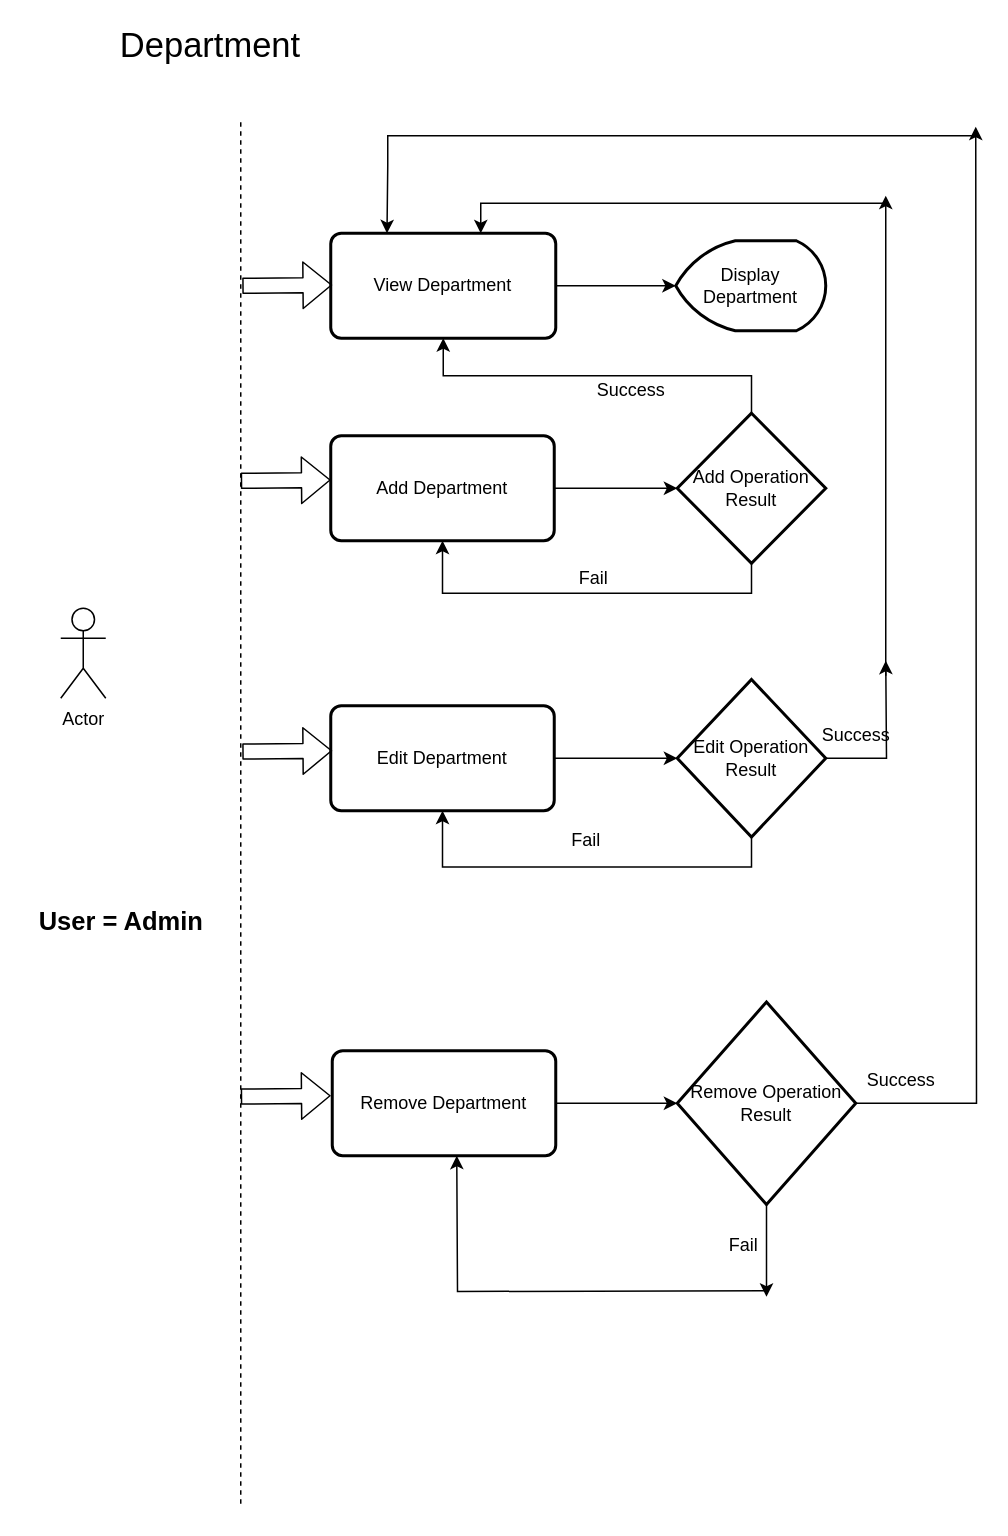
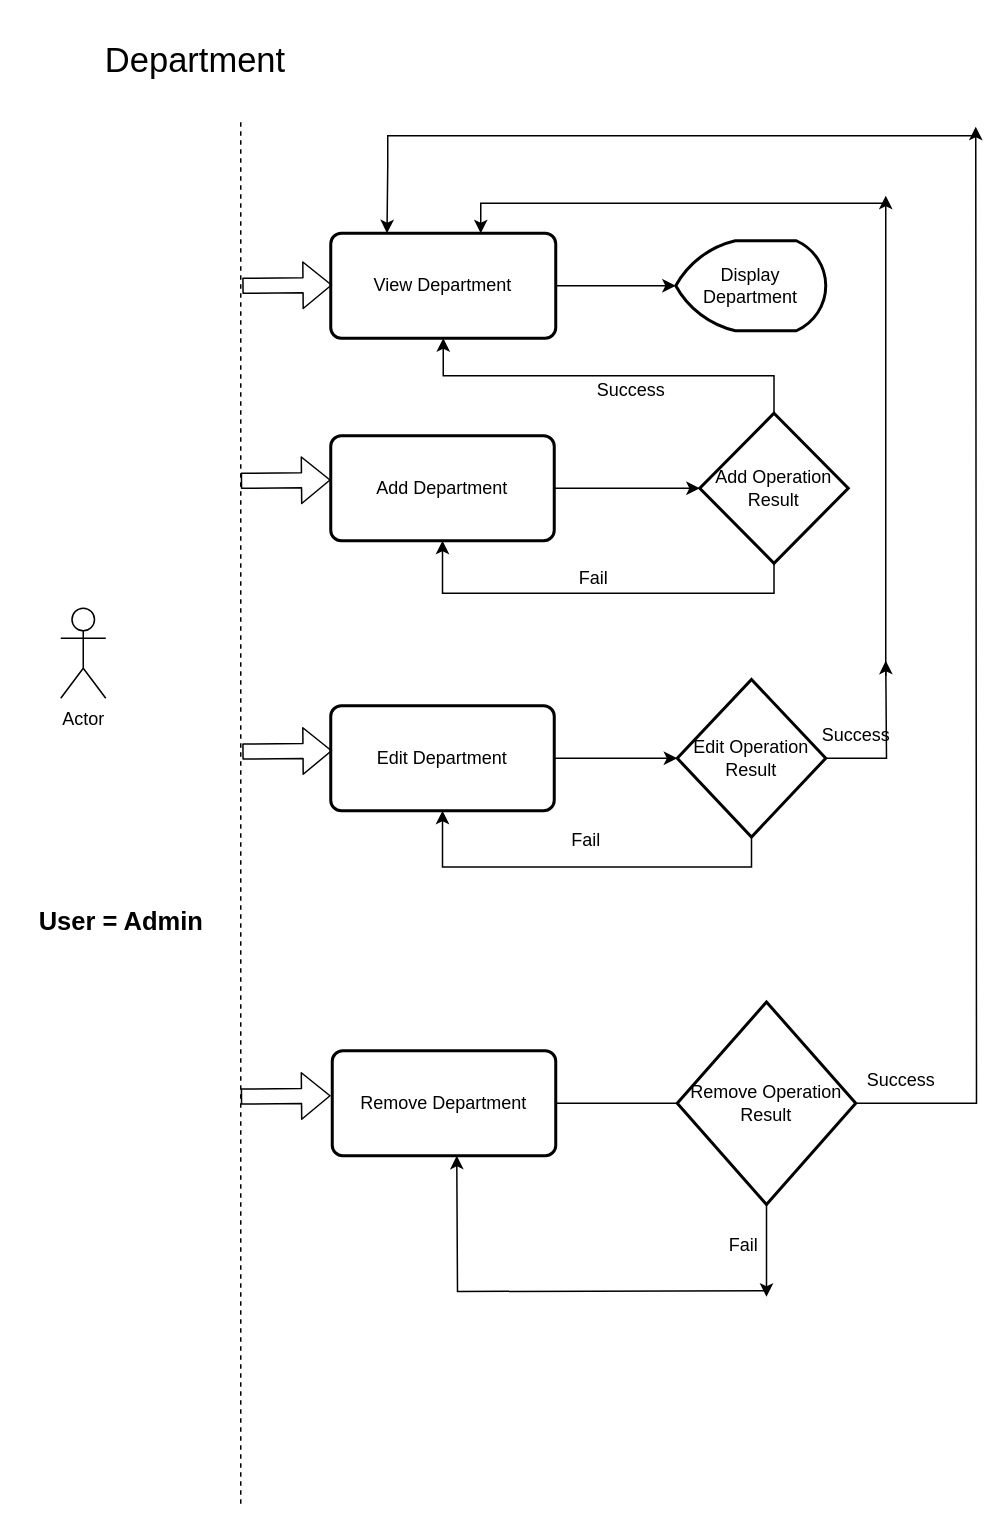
(211, 46) -> (196, 61)
(752, 488) -> (774, 488)
(666, 1103) -> (670, 1103)
